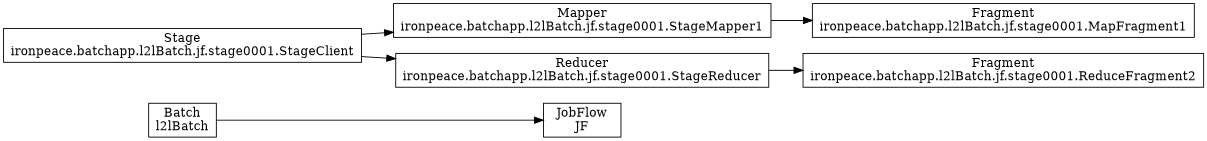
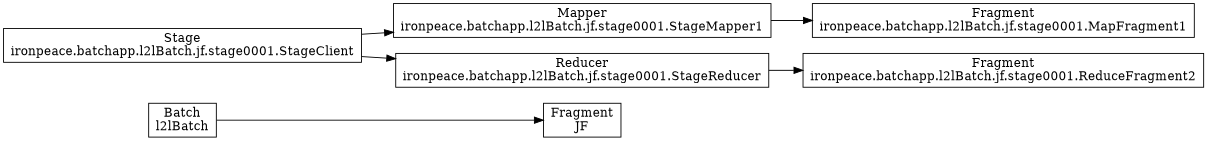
(582, 120) -> (582, 120)
